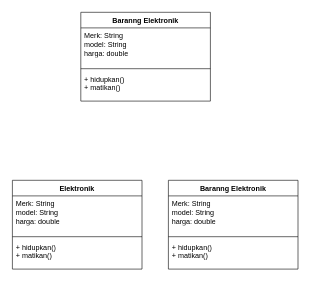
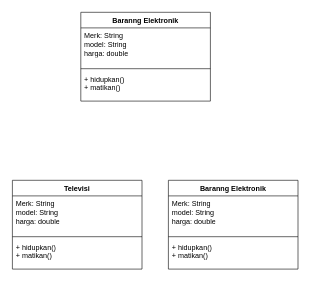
(77, 189) -> (77, 189)
